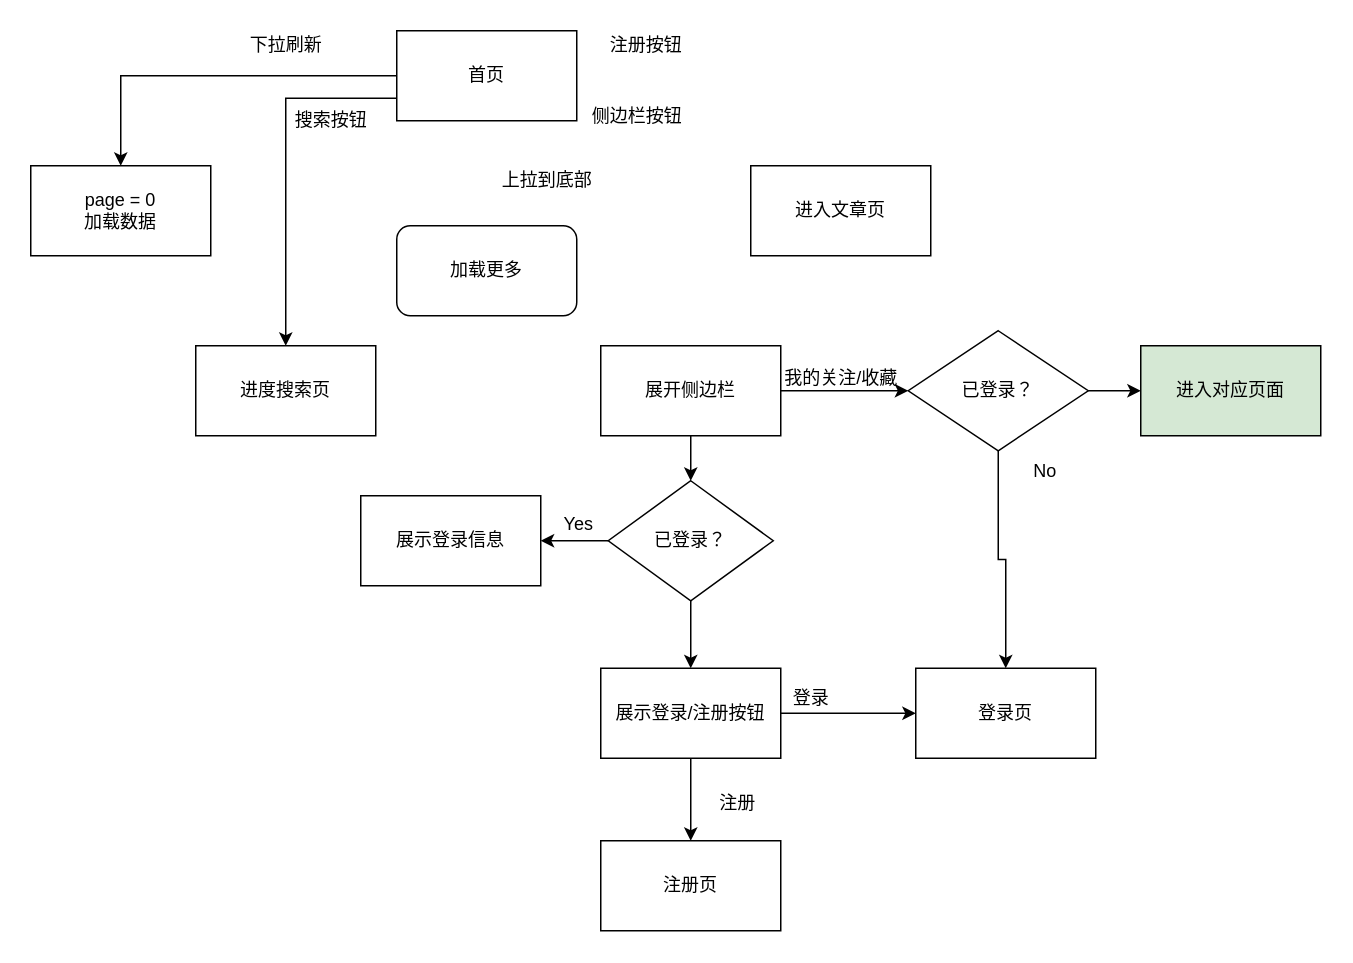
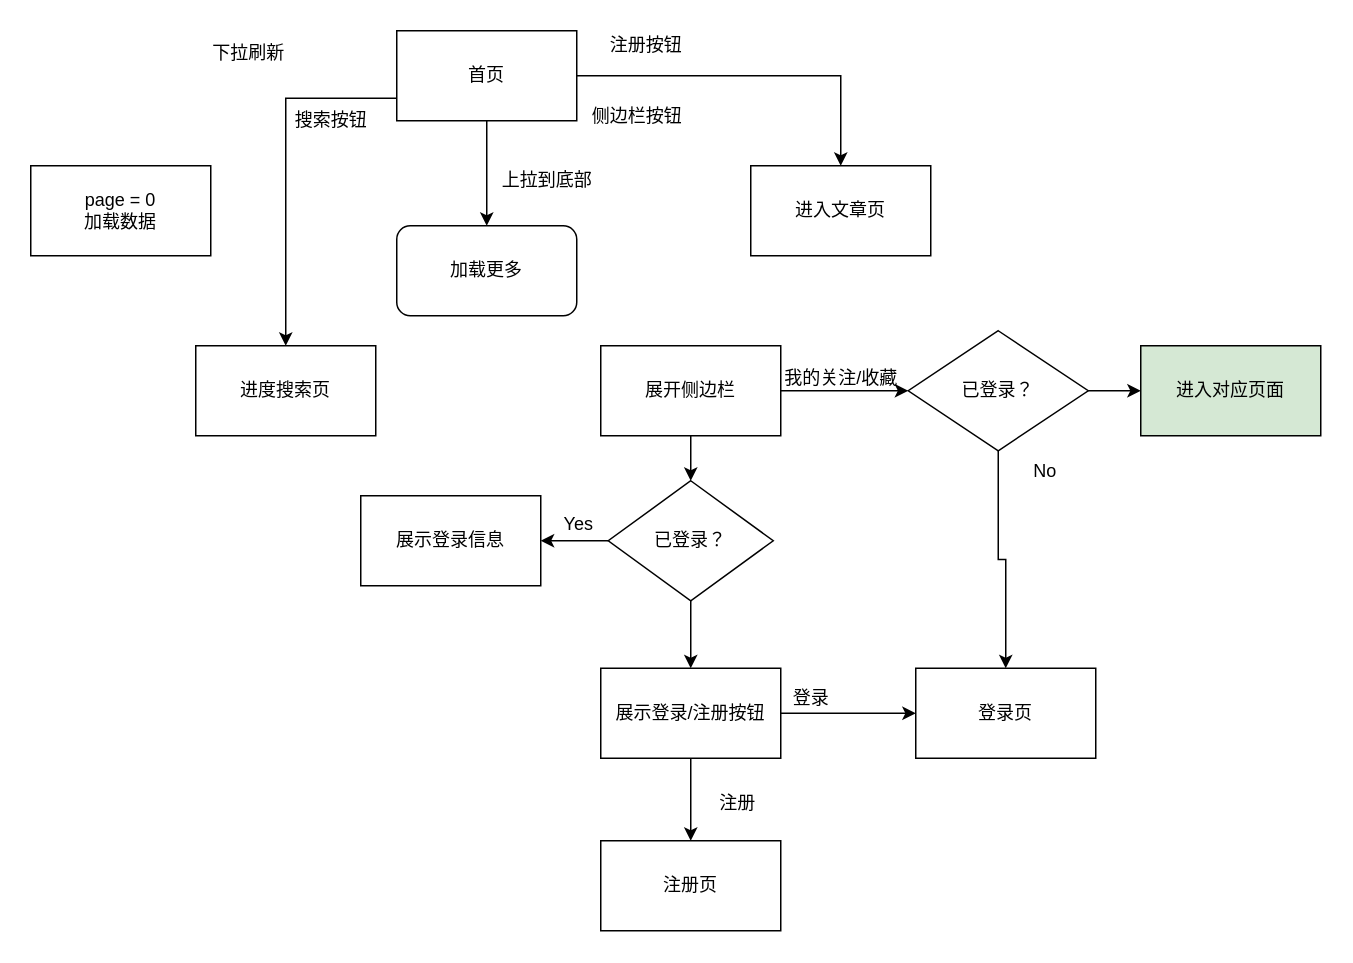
(286, 46) -> (248, 53)
(219, 76) -> none
none -> (749, 76)
none -> (487, 168)
